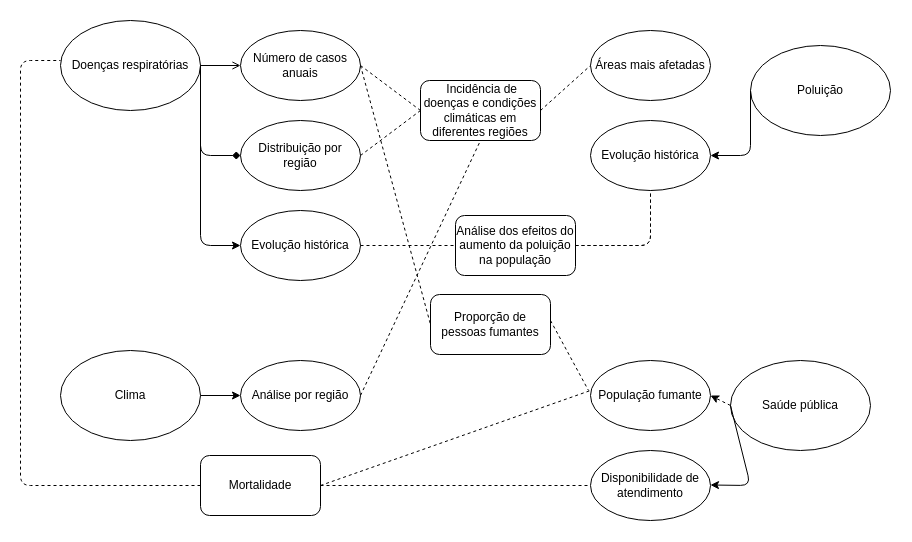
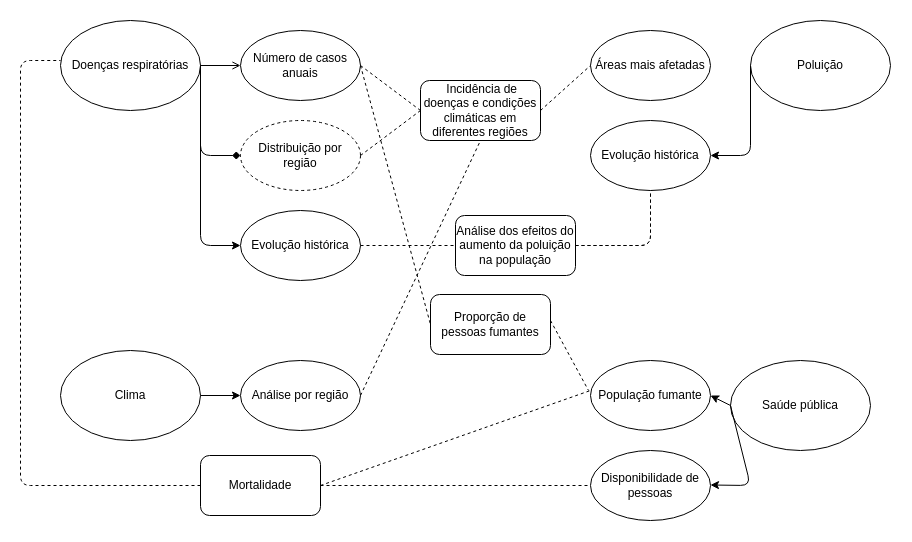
(821, 91) -> (821, 66)
(301, 156) -> (301, 156)
(723, 402) -> (723, 402)
(651, 486) -> (651, 486)
